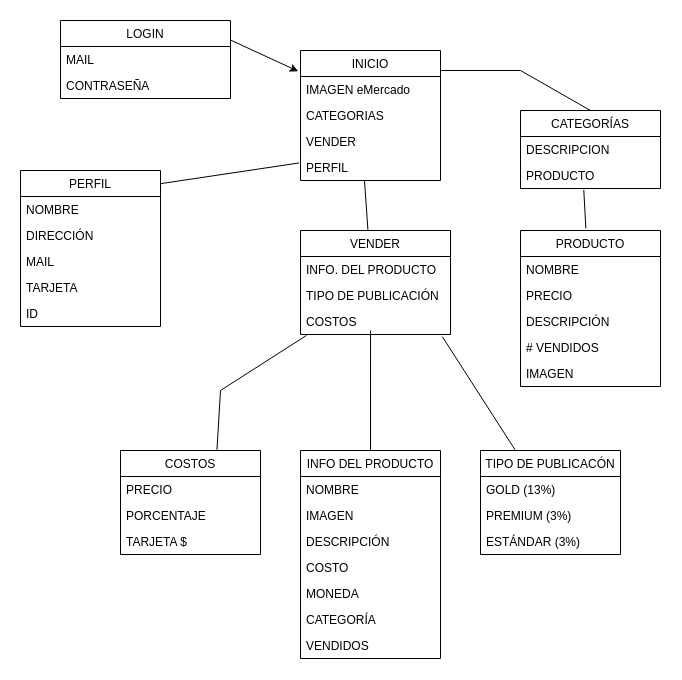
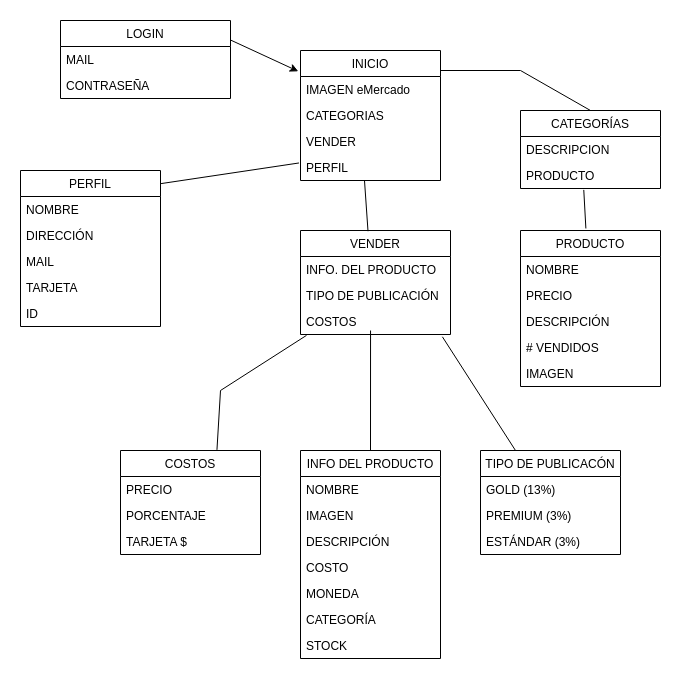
(333, 646) -> (323, 646)
